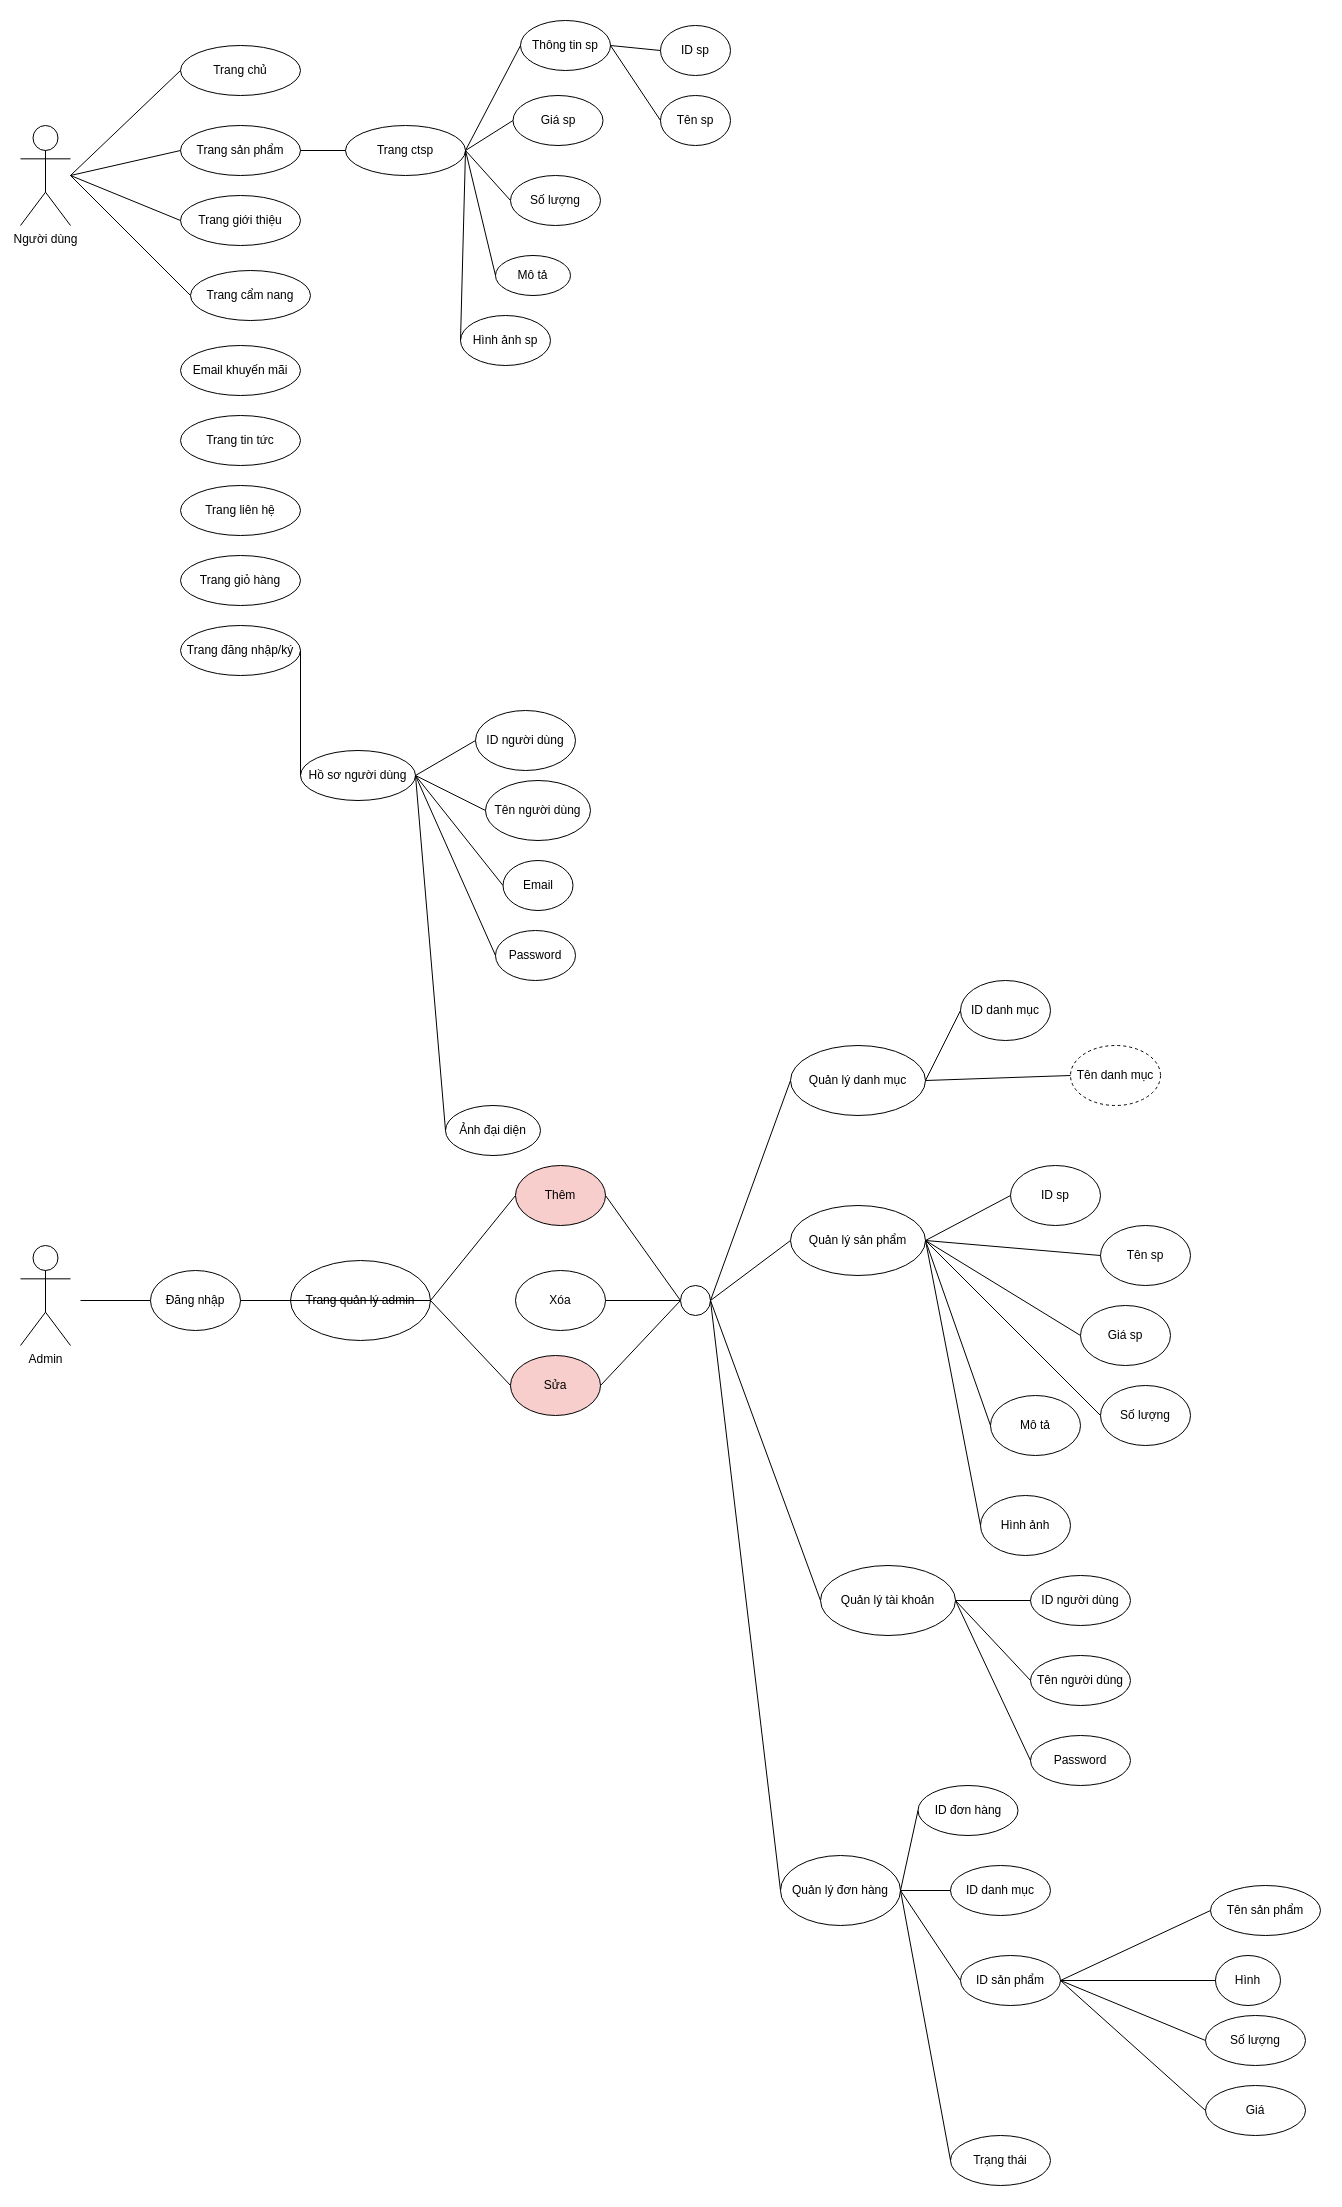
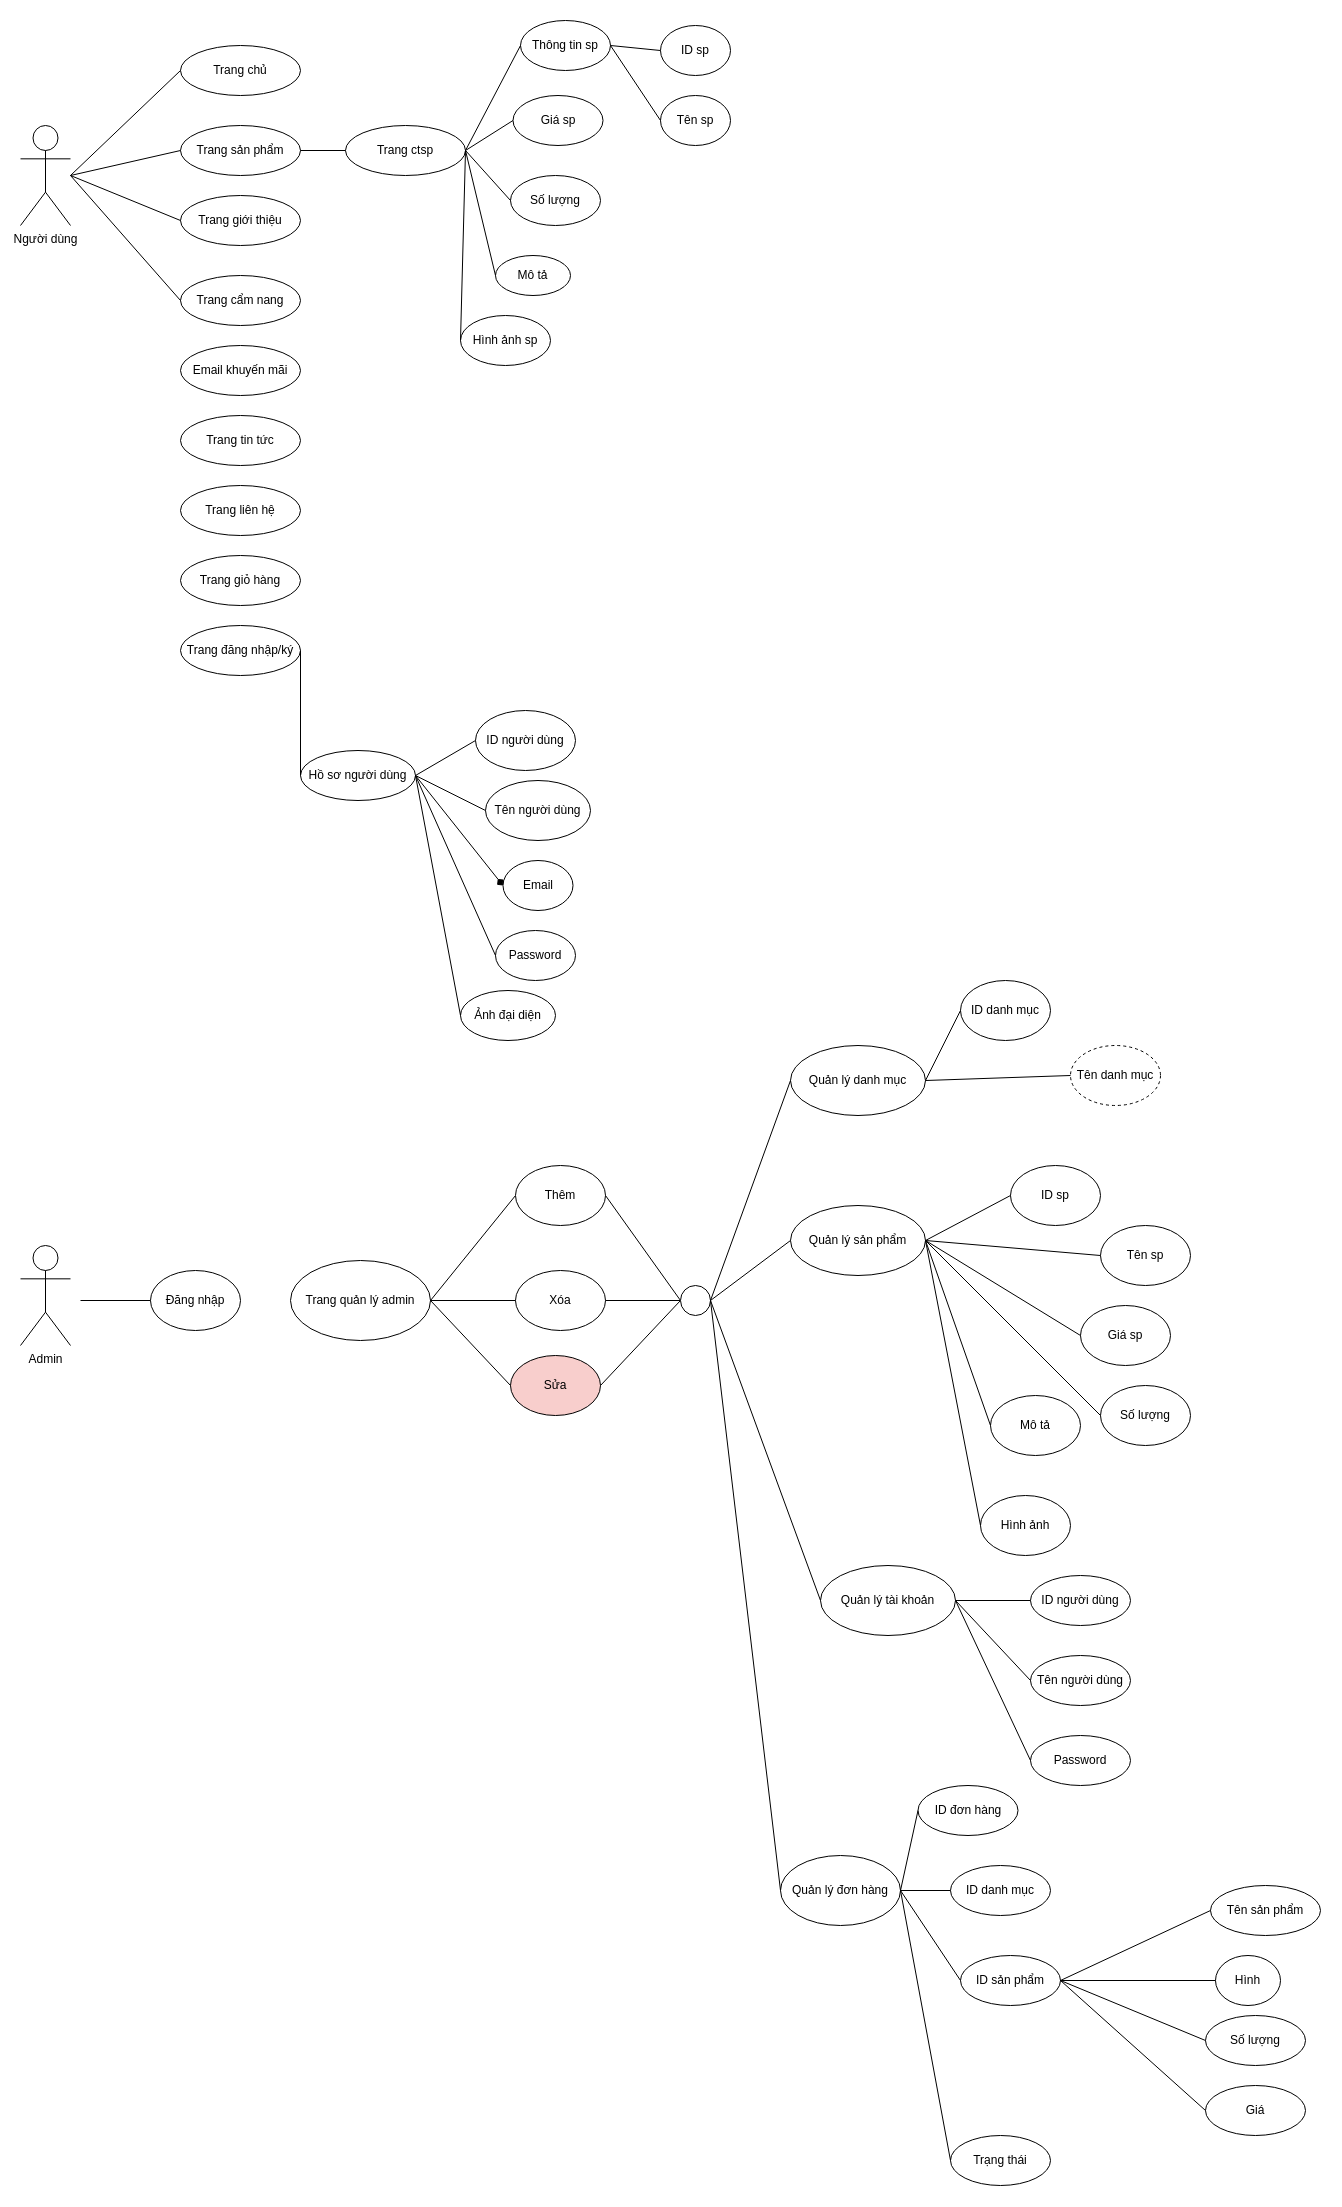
(251, 296) -> (241, 301)
(500, 882) -> (498, 879)
(493, 1131) -> (508, 1016)
(561, 1196) -> (561, 1196)
(335, 1301) -> (475, 1301)
